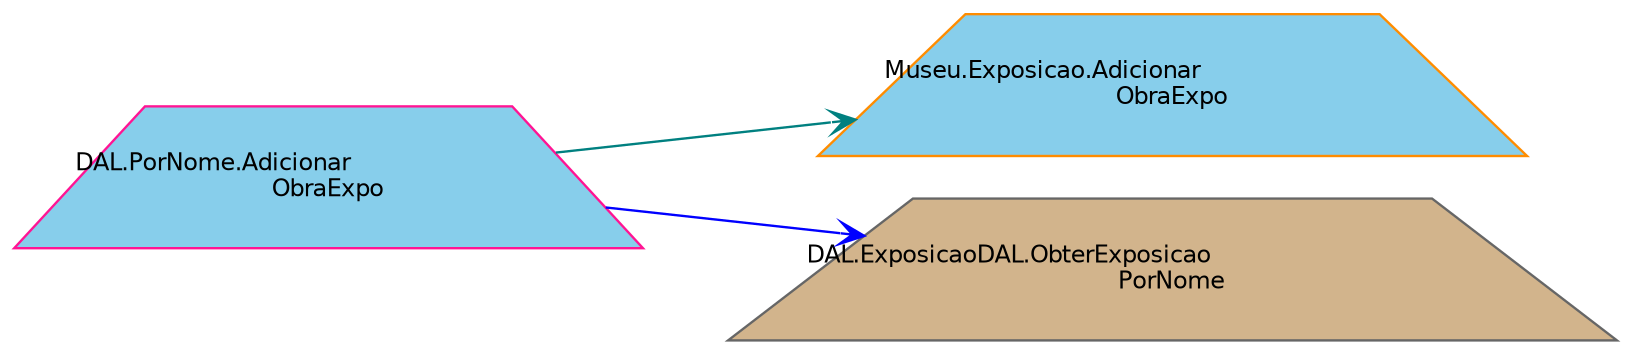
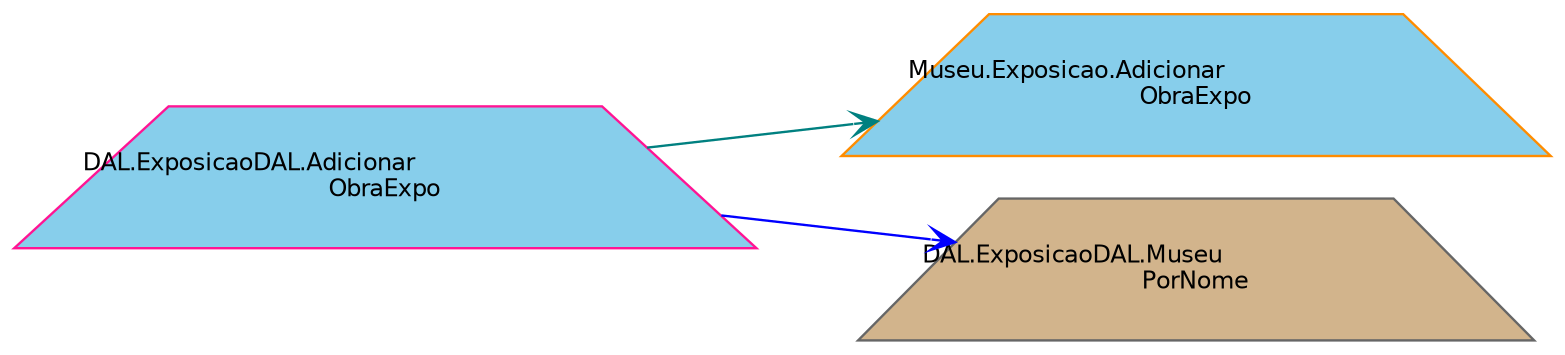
(329, 177) -> (385, 177)
(1172, 269) -> (1196, 269)
